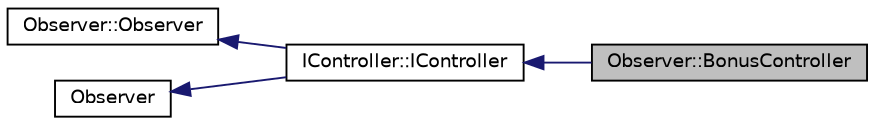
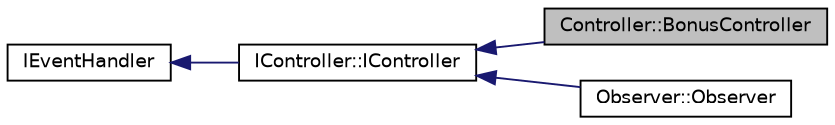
(262, 45) -> (538, 82)
(729, 63) -> (686, 27)
(113, 99) -> (89, 63)
